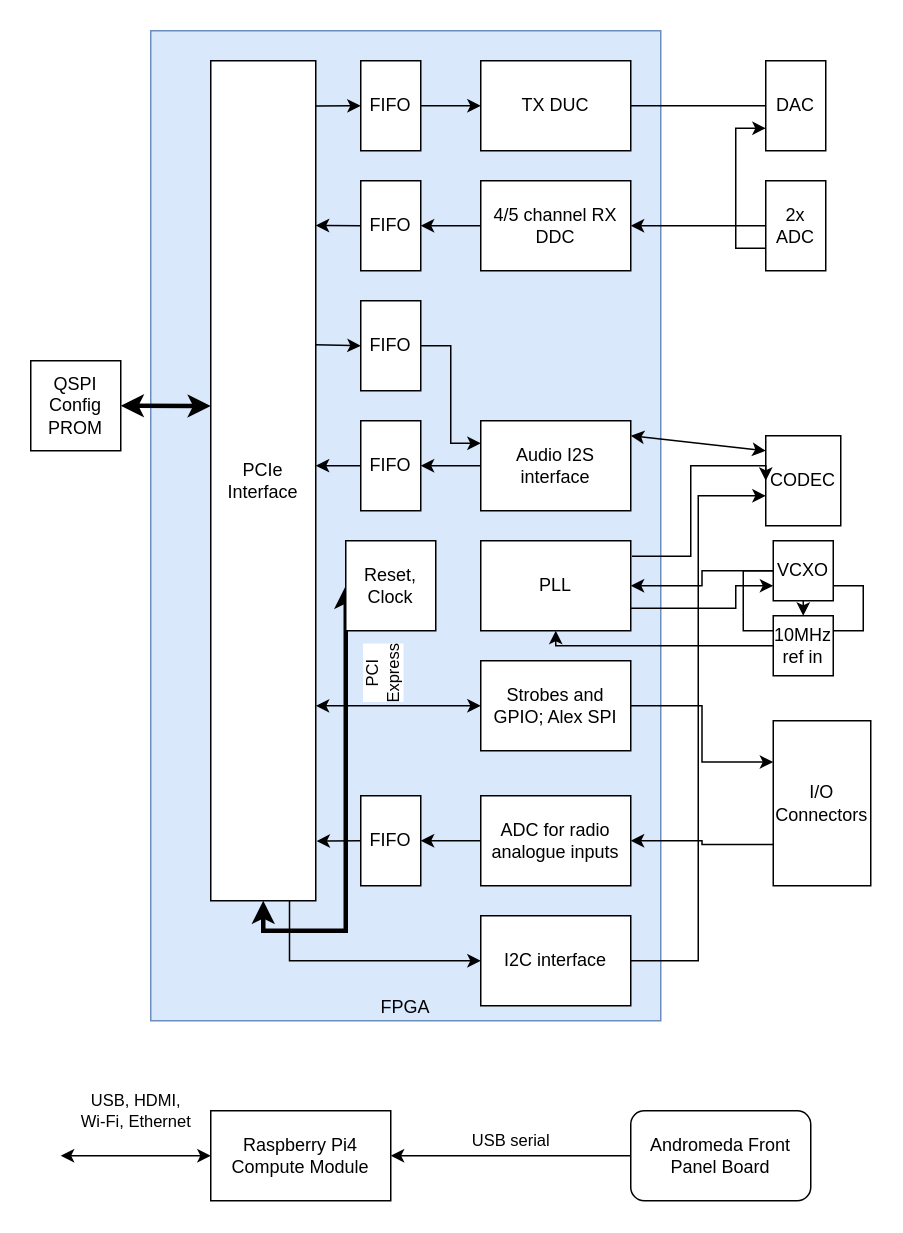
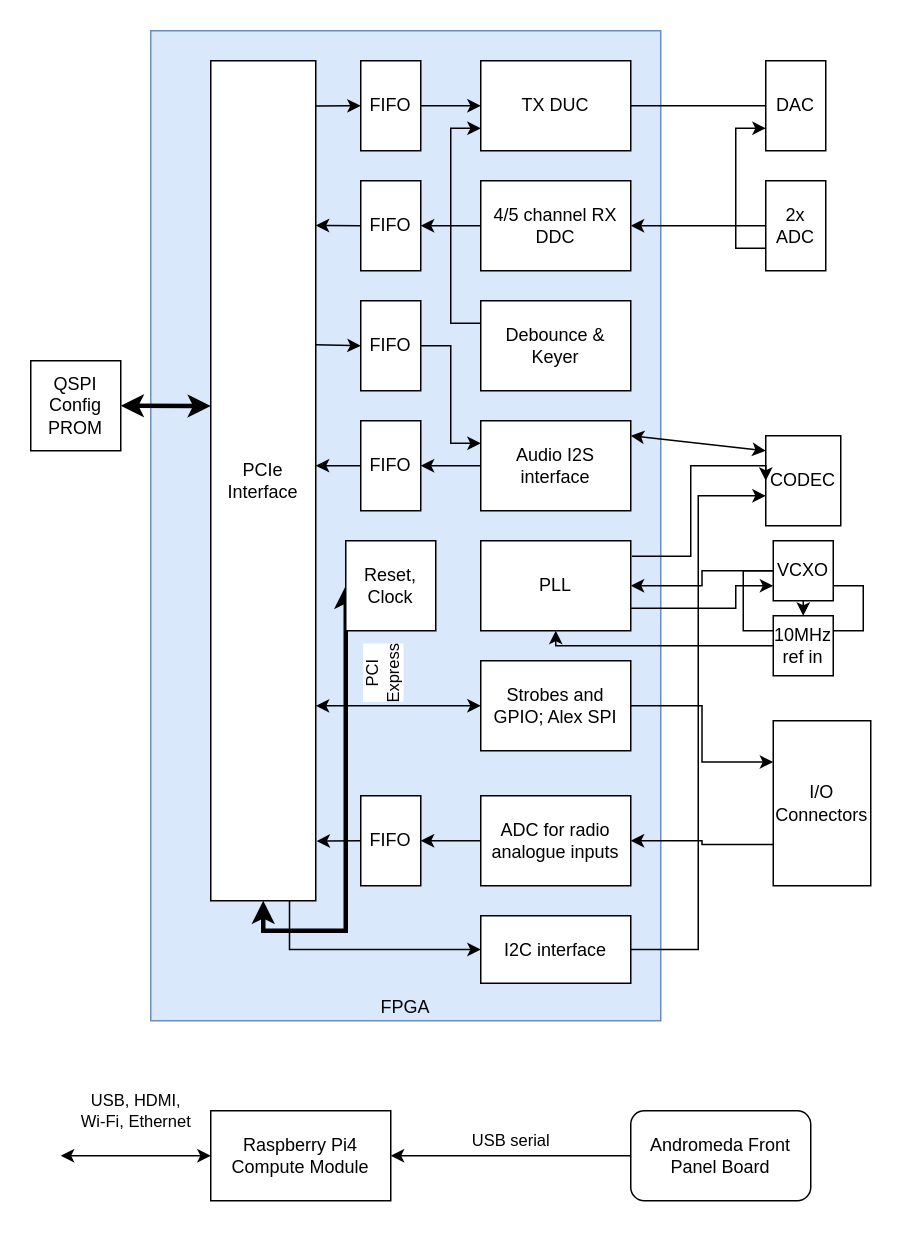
none -> (451, 231)
none -> (556, 346)
(556, 961) -> (556, 950)
